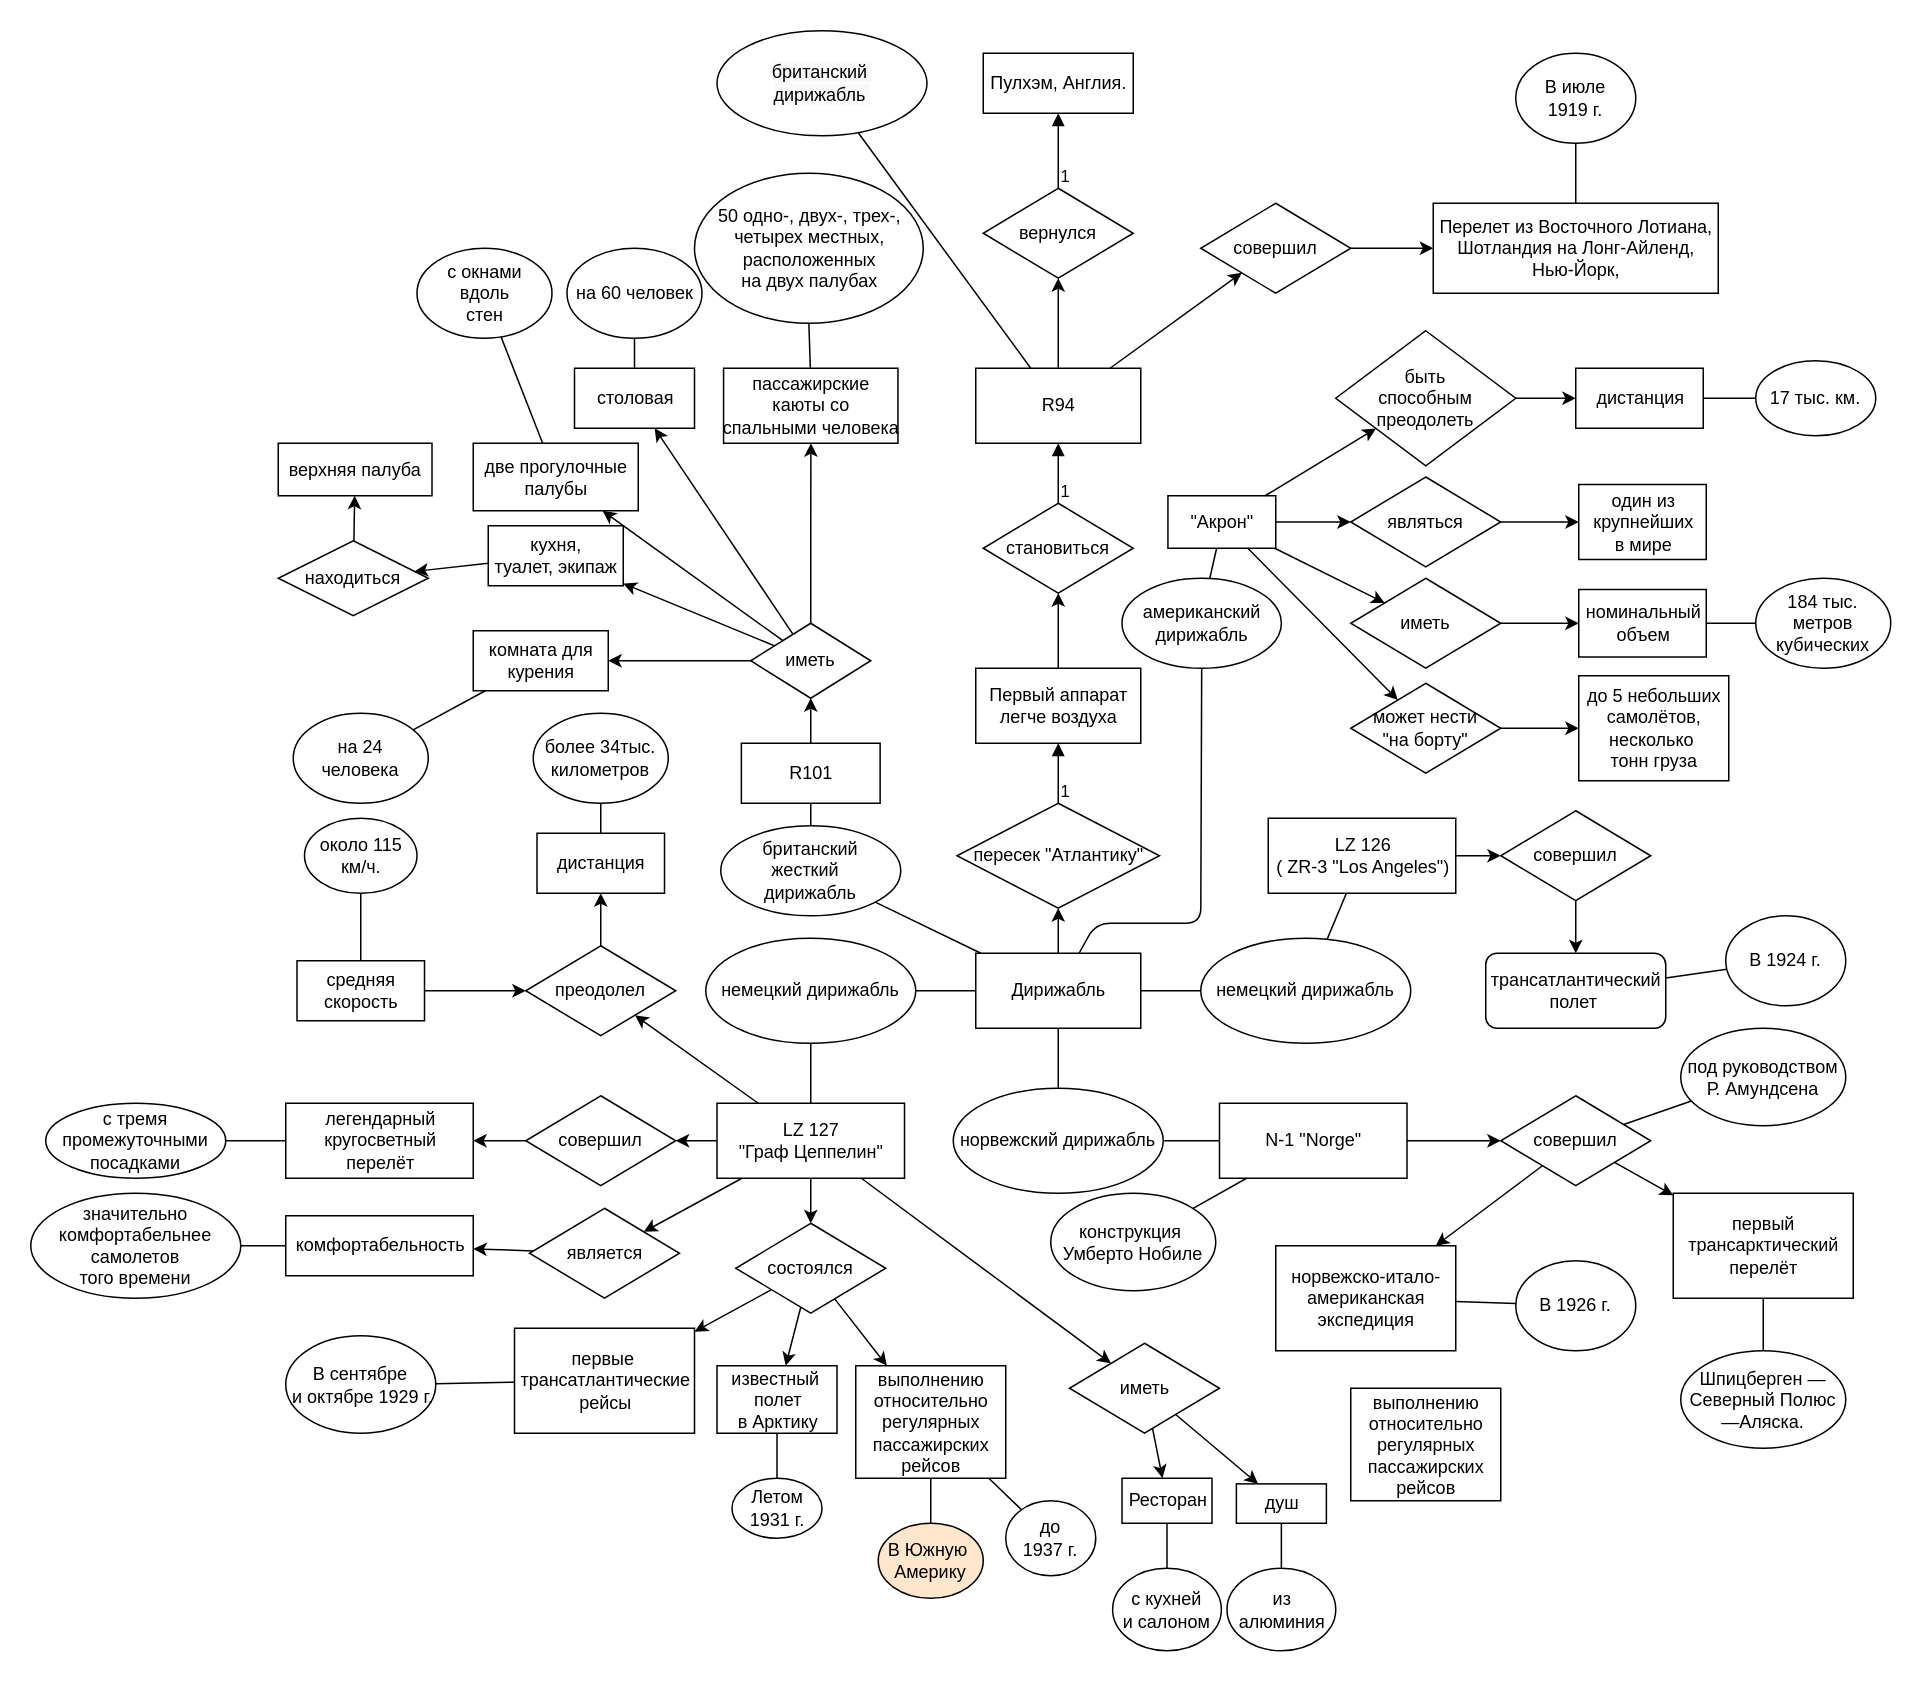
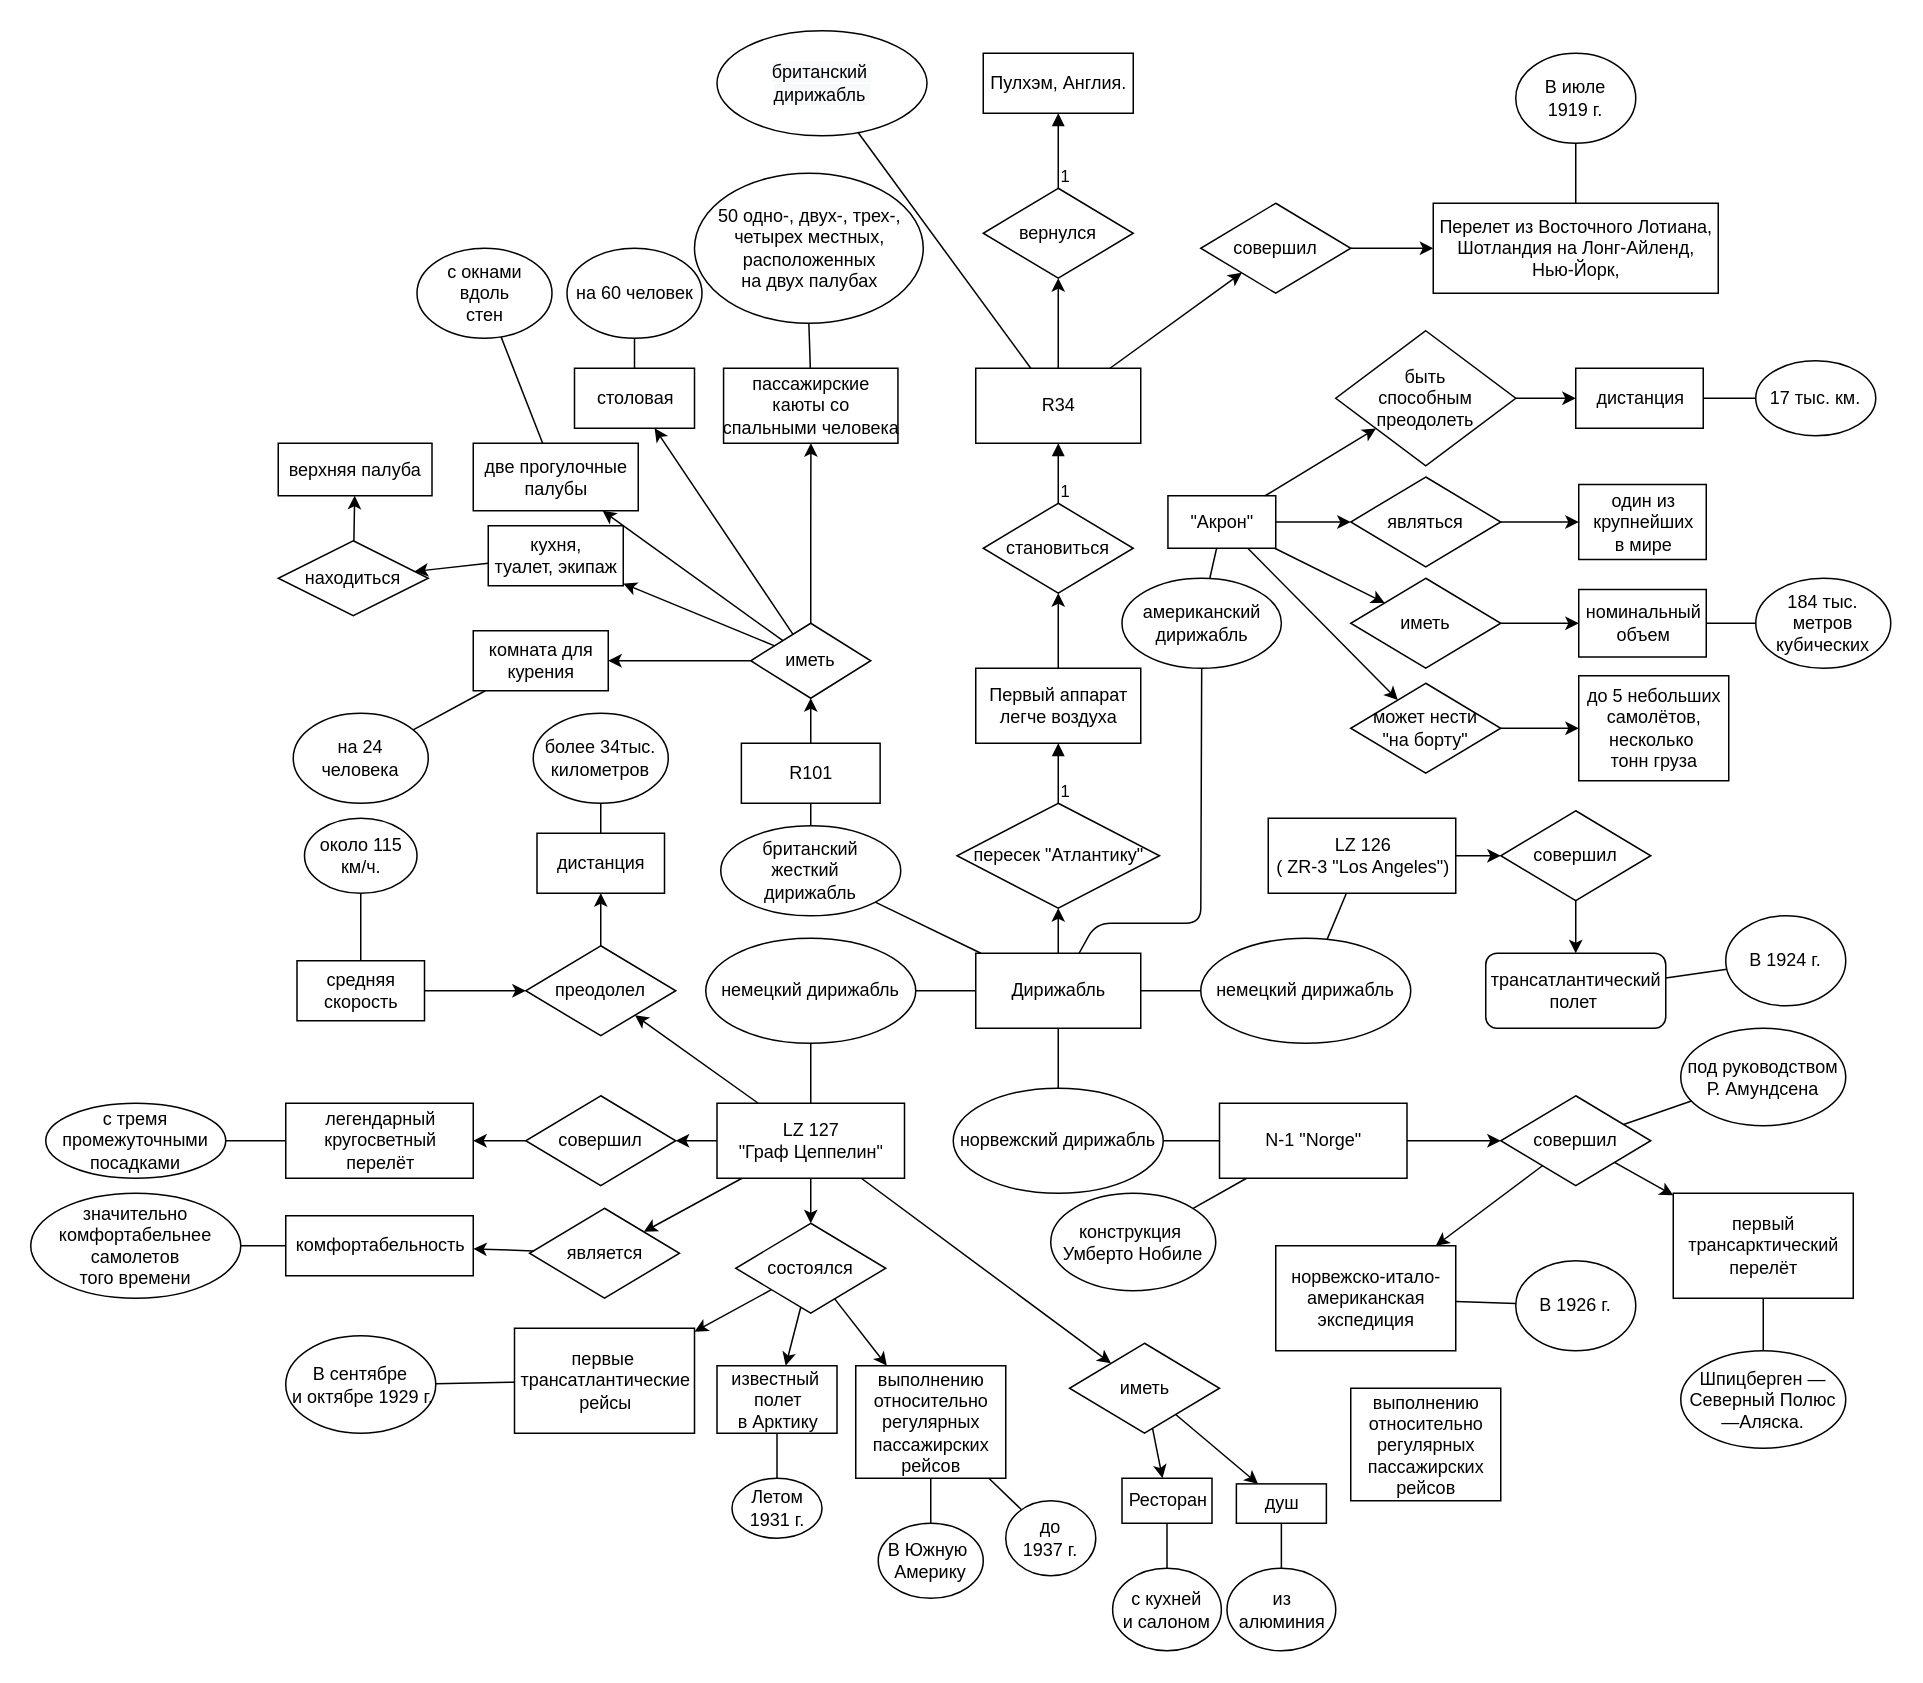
(1059, 406) -> (1059, 406)
(931, 1561) -> (931, 1561)
